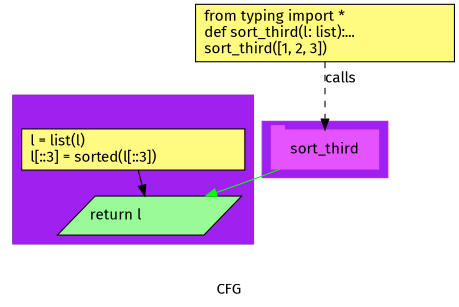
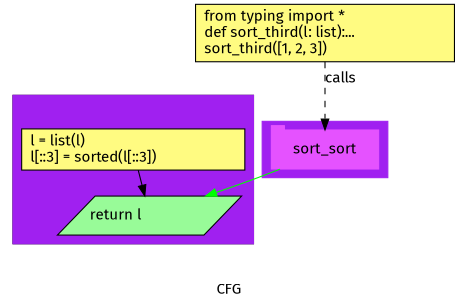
(325, 150) -> (325, 150)
